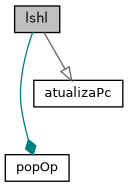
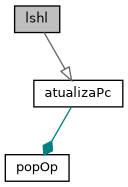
(21, 85) -> (62, 124)
